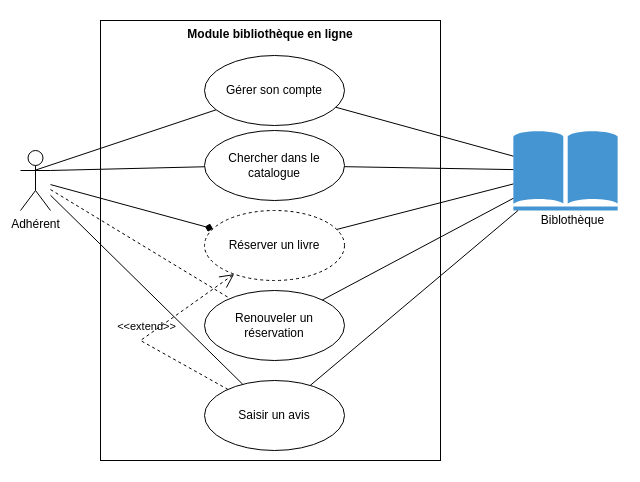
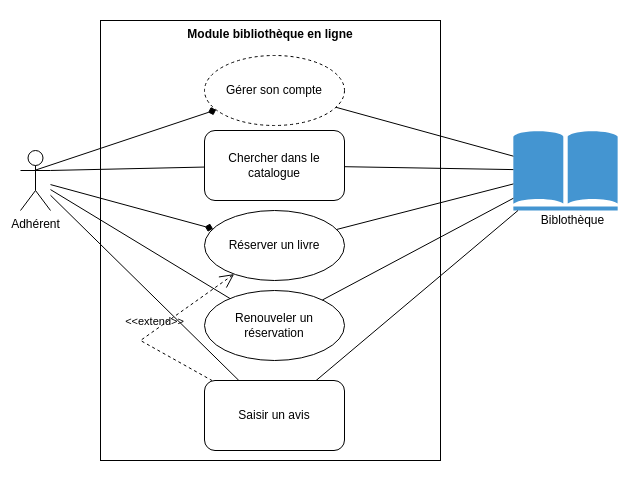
(275, 91) -> (275, 91)
(211, 111) -> (208, 113)
(275, 166) -> (275, 166)
(141, 244) -> (141, 244)
(275, 246) -> (275, 246)
(275, 416) -> (275, 416)
